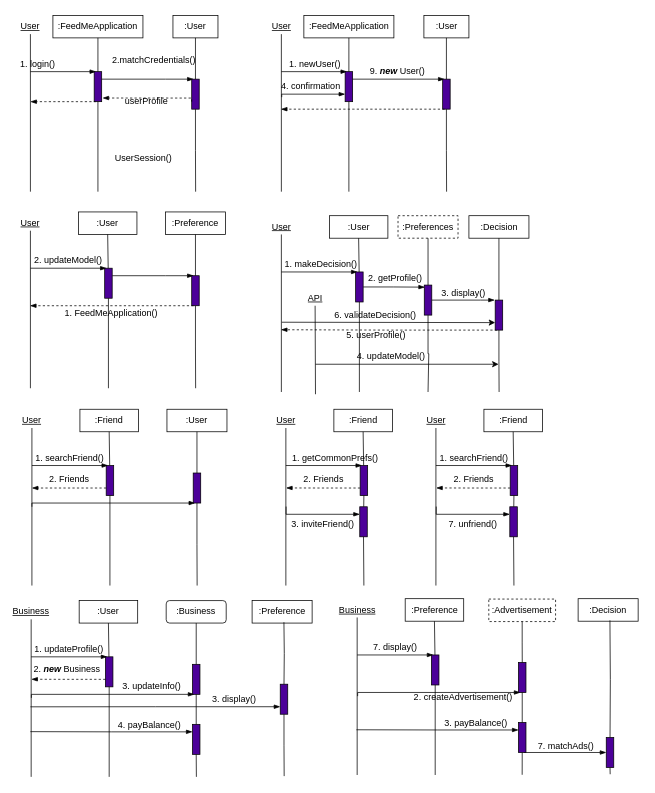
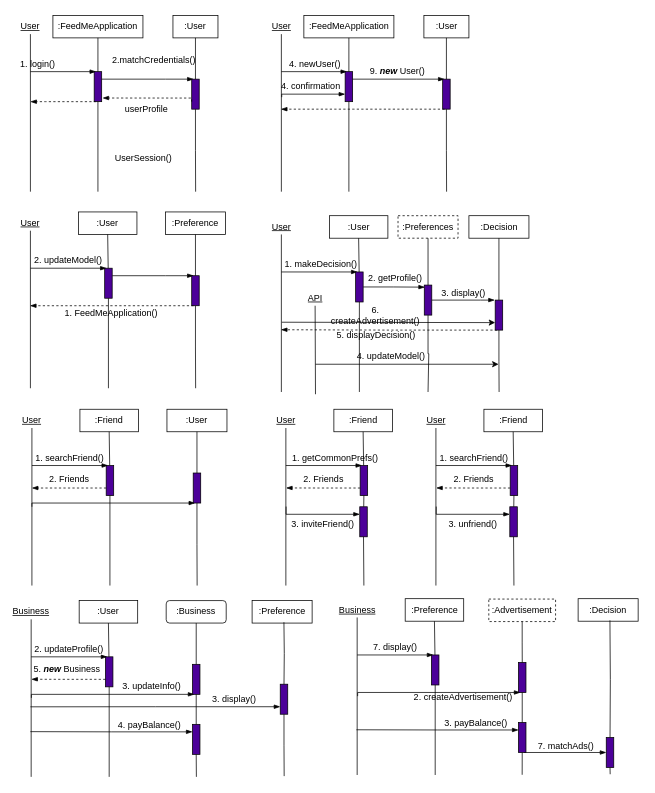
(315, 64) -> (315, 64)
(147, 102) -> (147, 109)
(375, 315) -> (375, 315)
(376, 336) -> (376, 336)
(473, 524) -> (473, 524)
(69, 649) -> (69, 649)
(67, 669) -> (67, 669)
